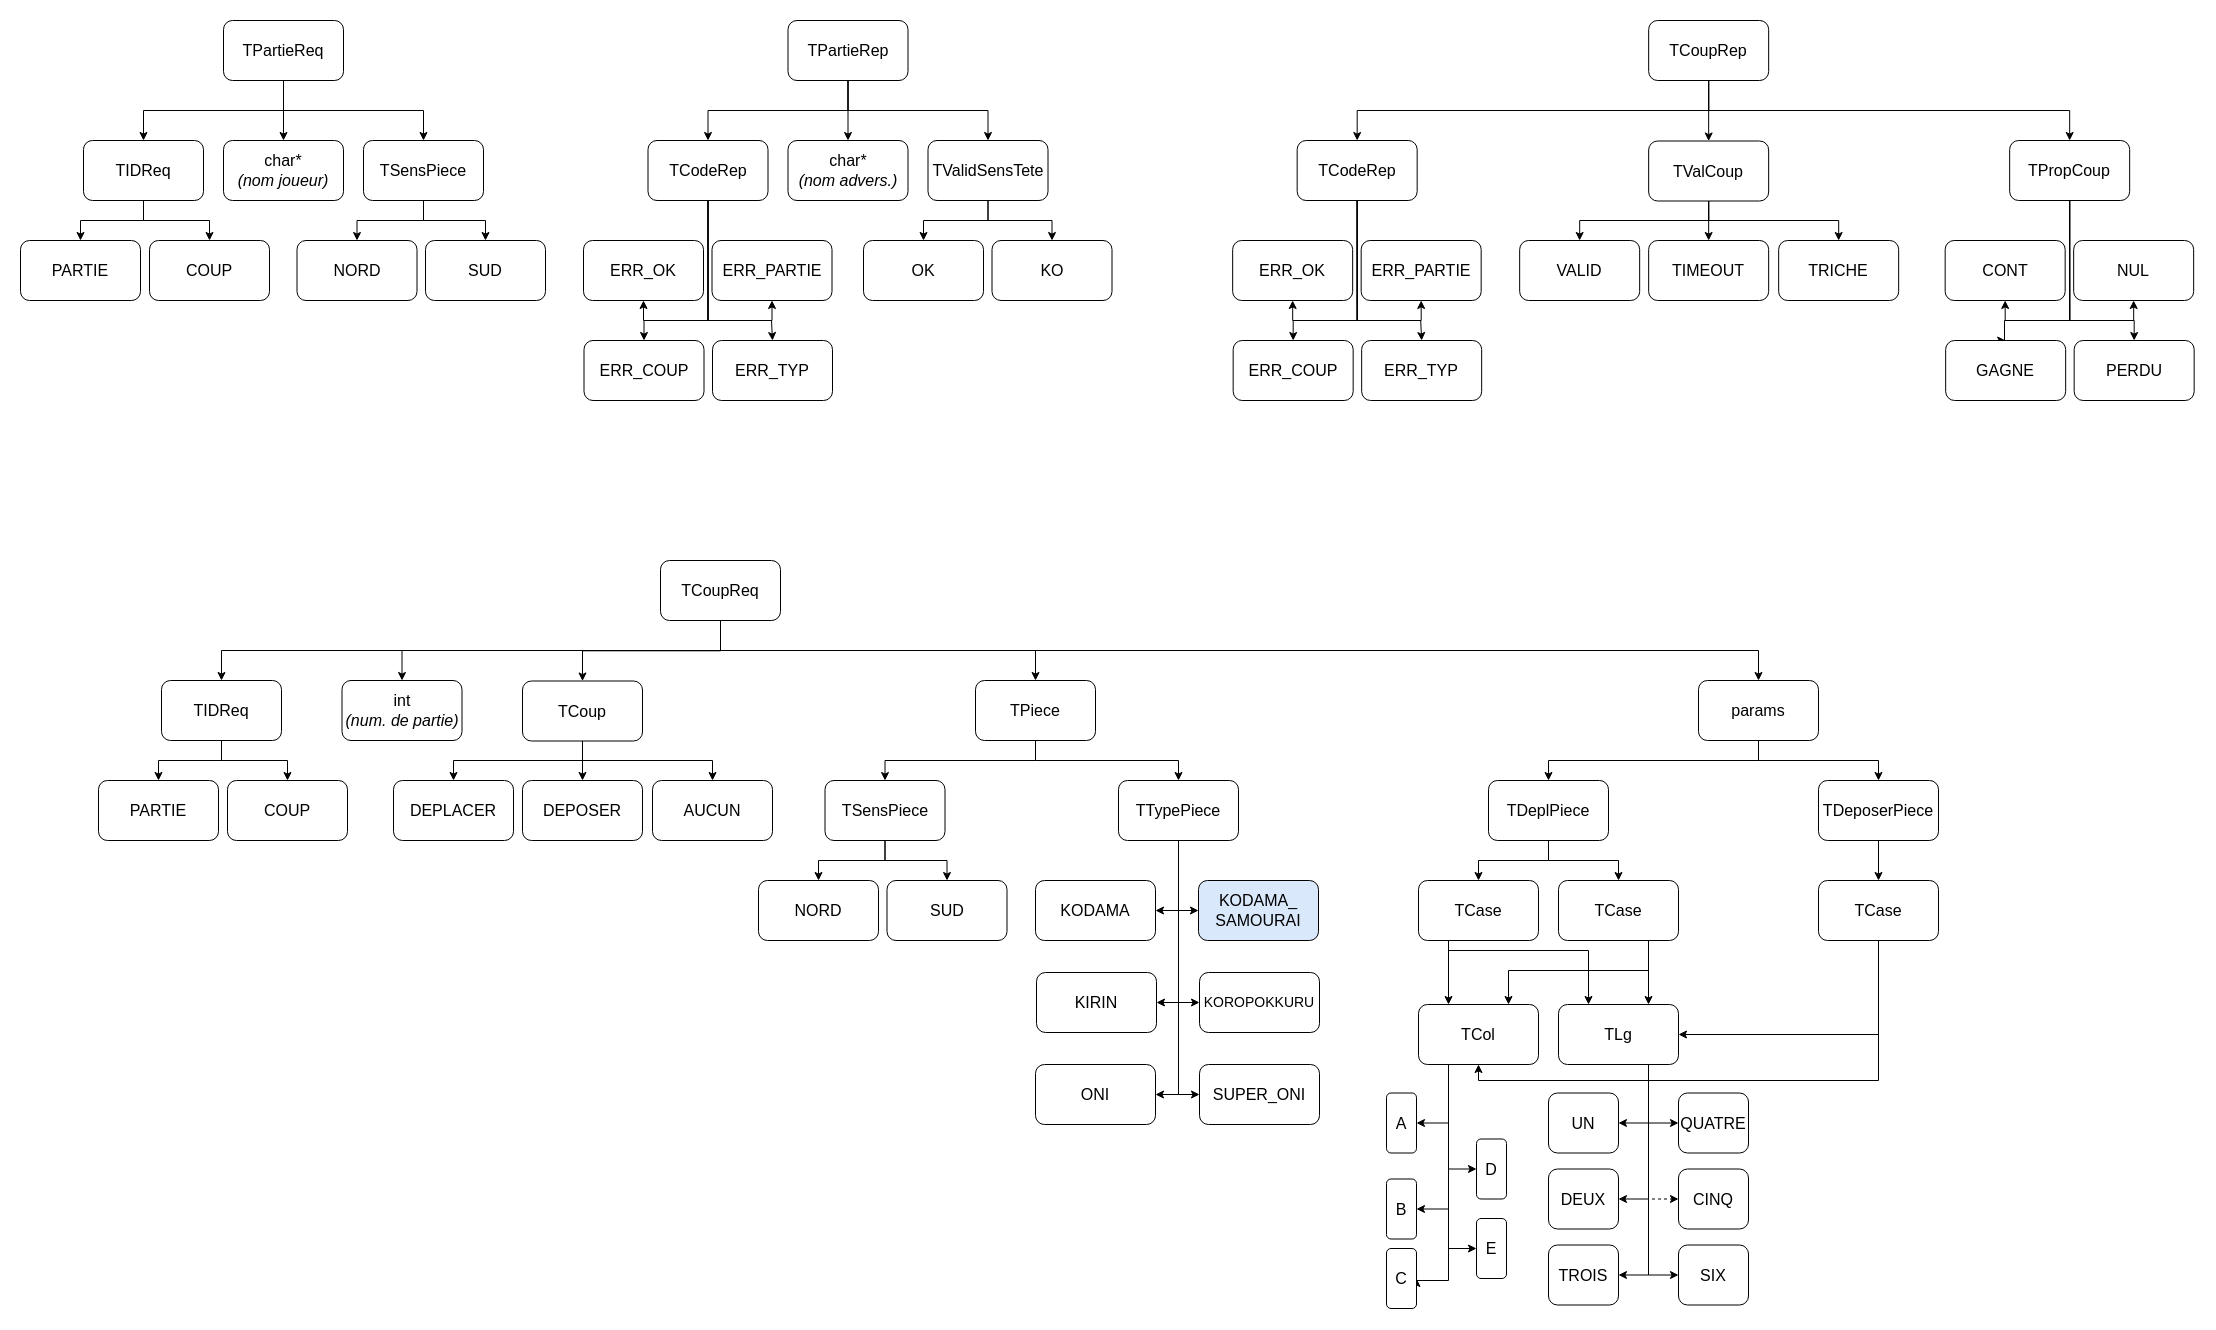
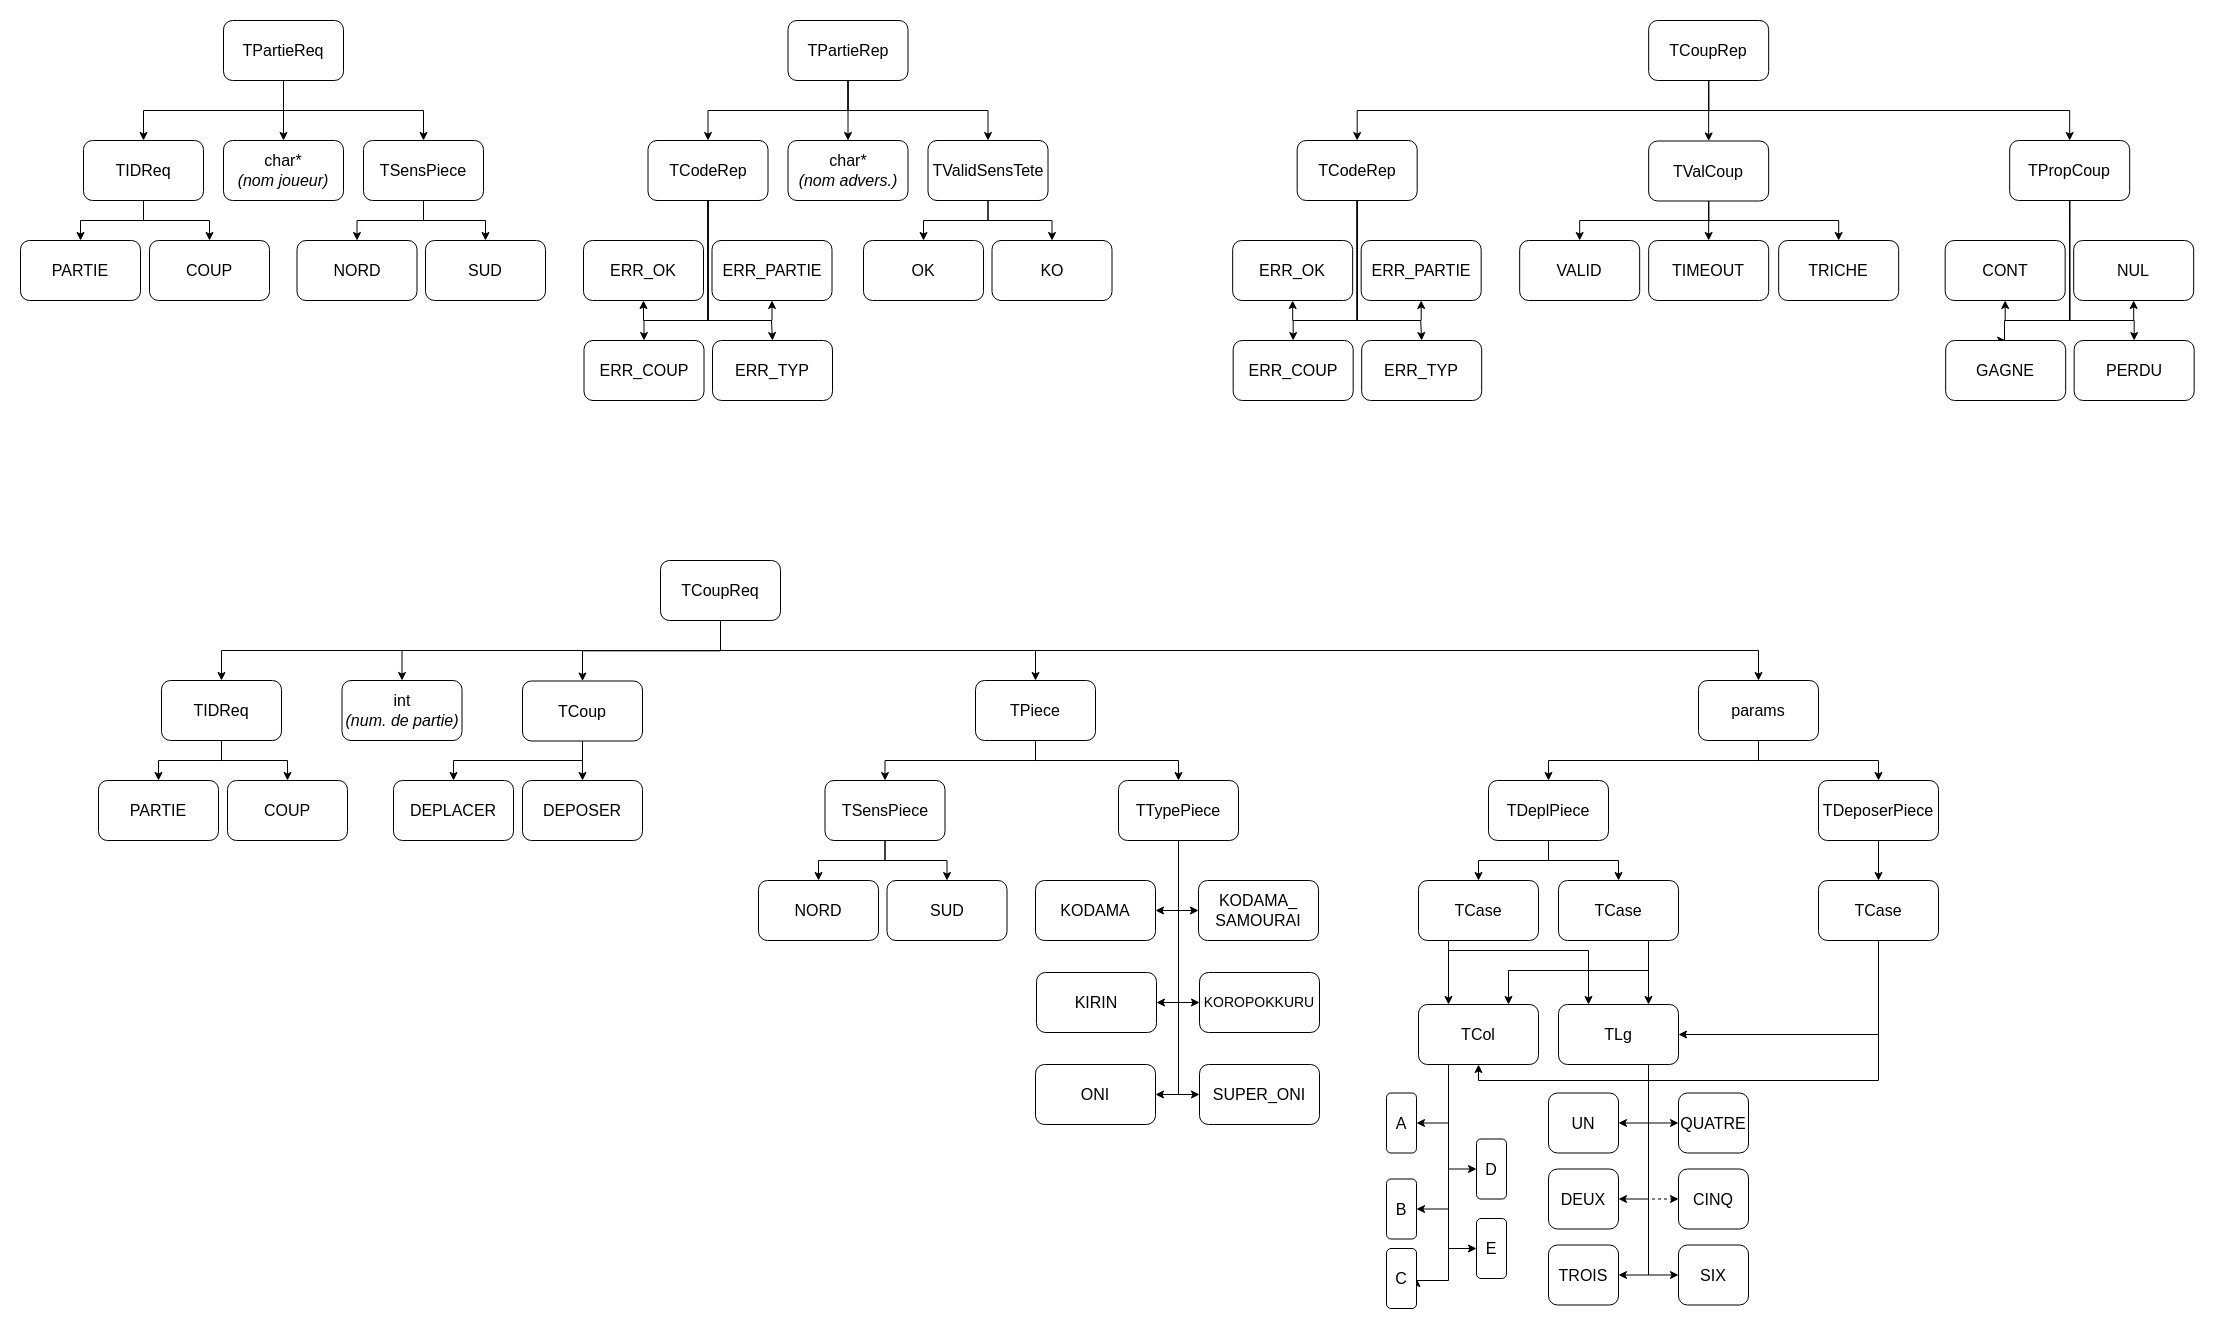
(655, 761) -> none
(713, 811) -> none
(1259, 911) -> (1259, 911)
